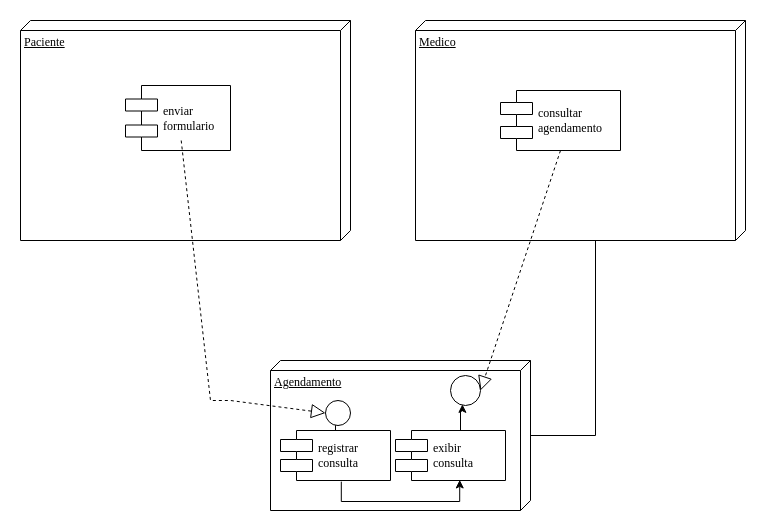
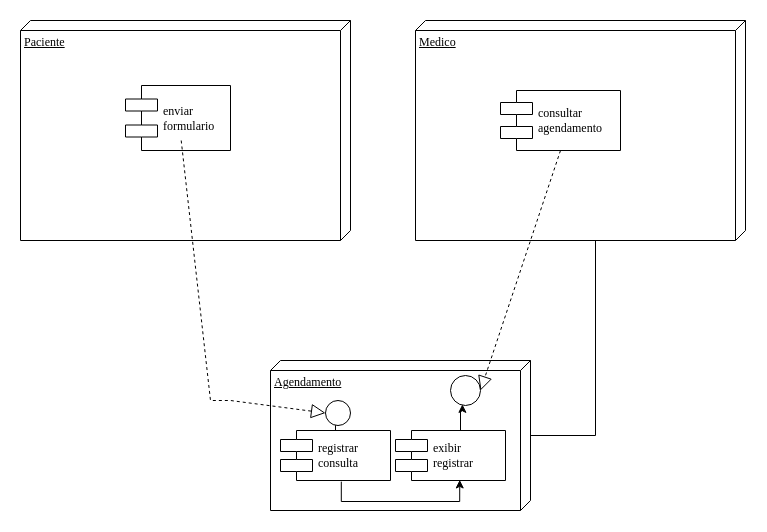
(459, 456) -> (462, 456)
